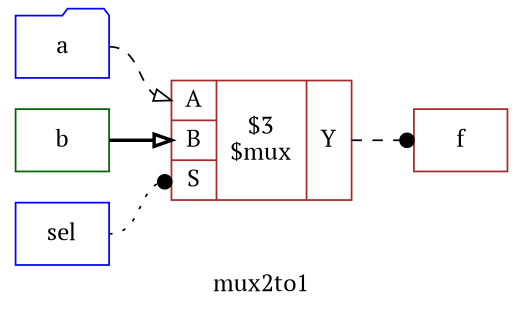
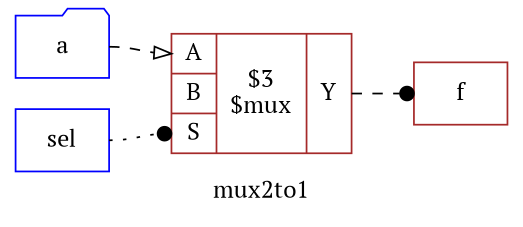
(62, 140) -> none
